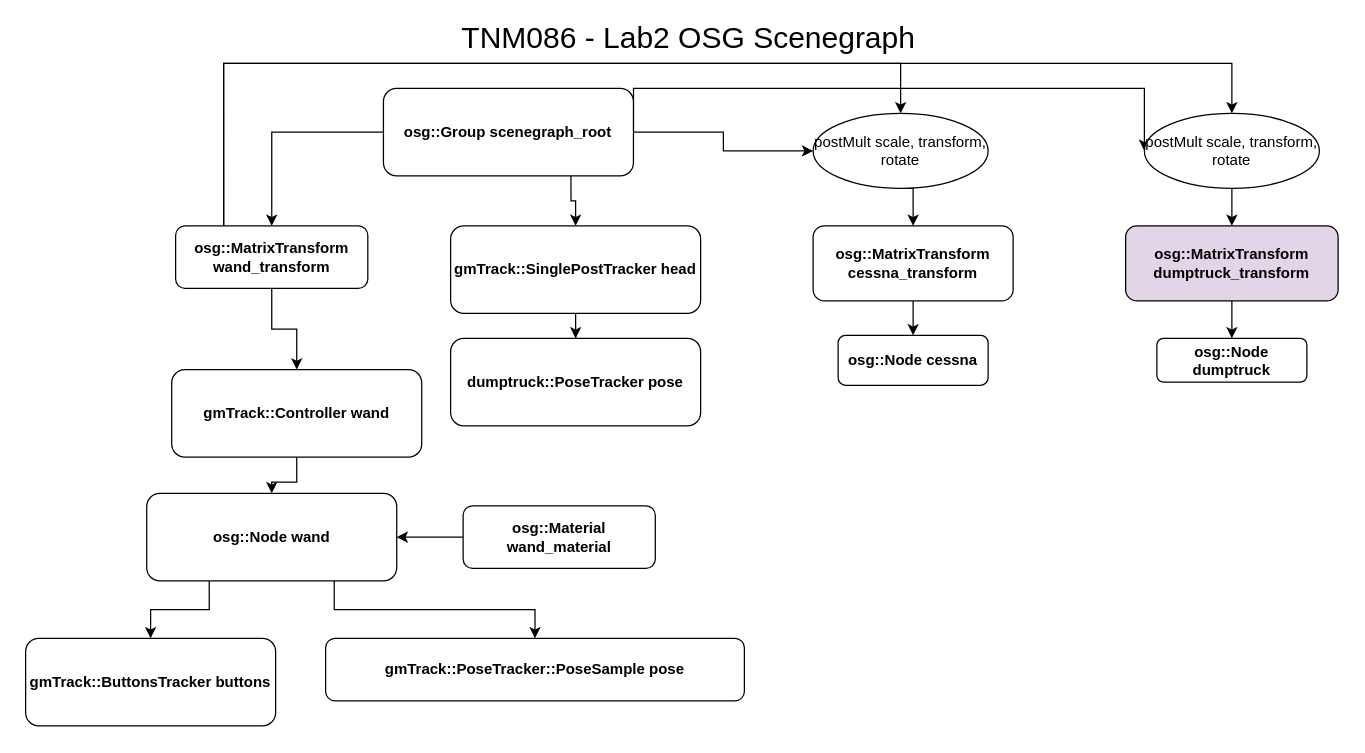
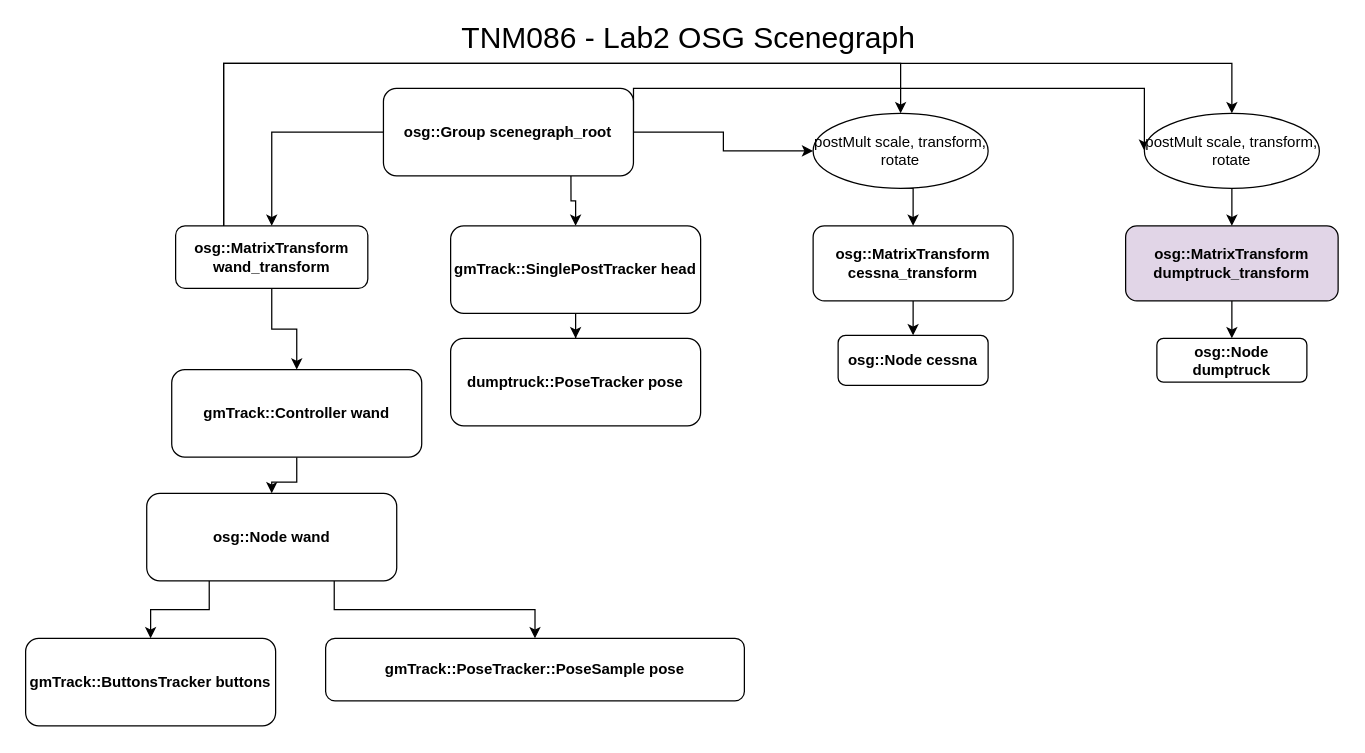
(434, 537) -> none
(559, 537) -> none
